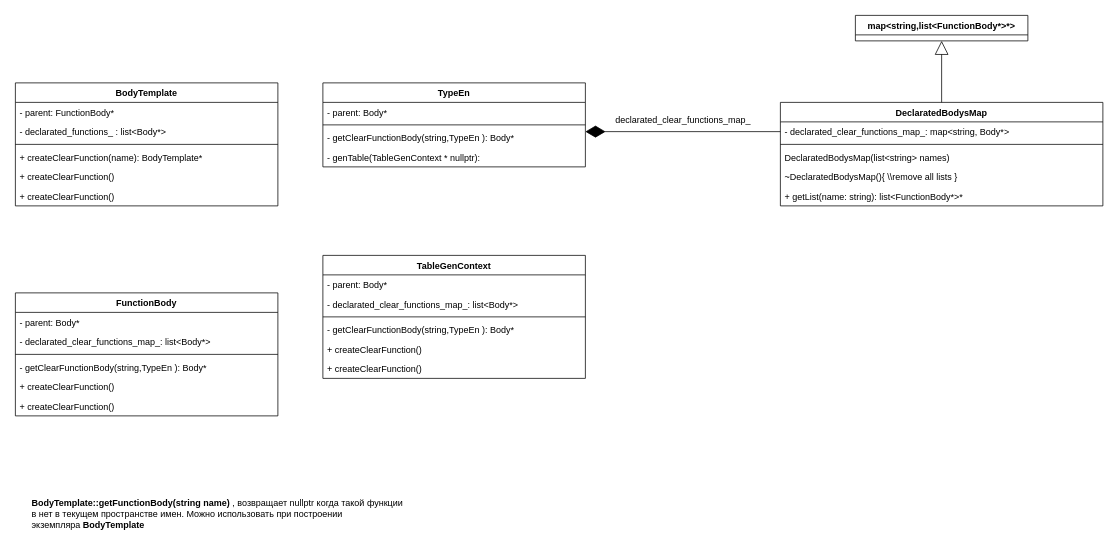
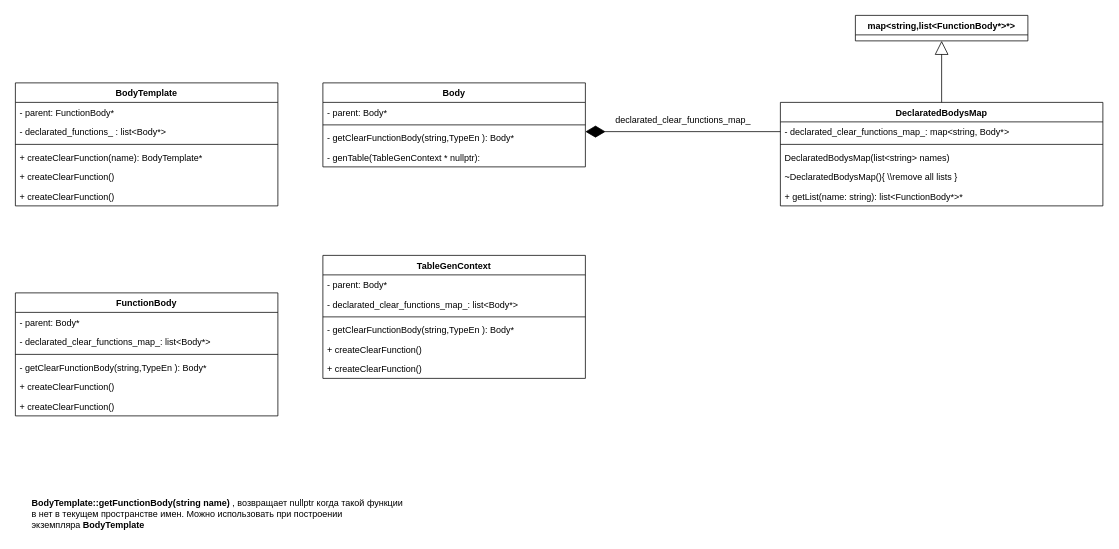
(454, 93) -> (454, 93)
